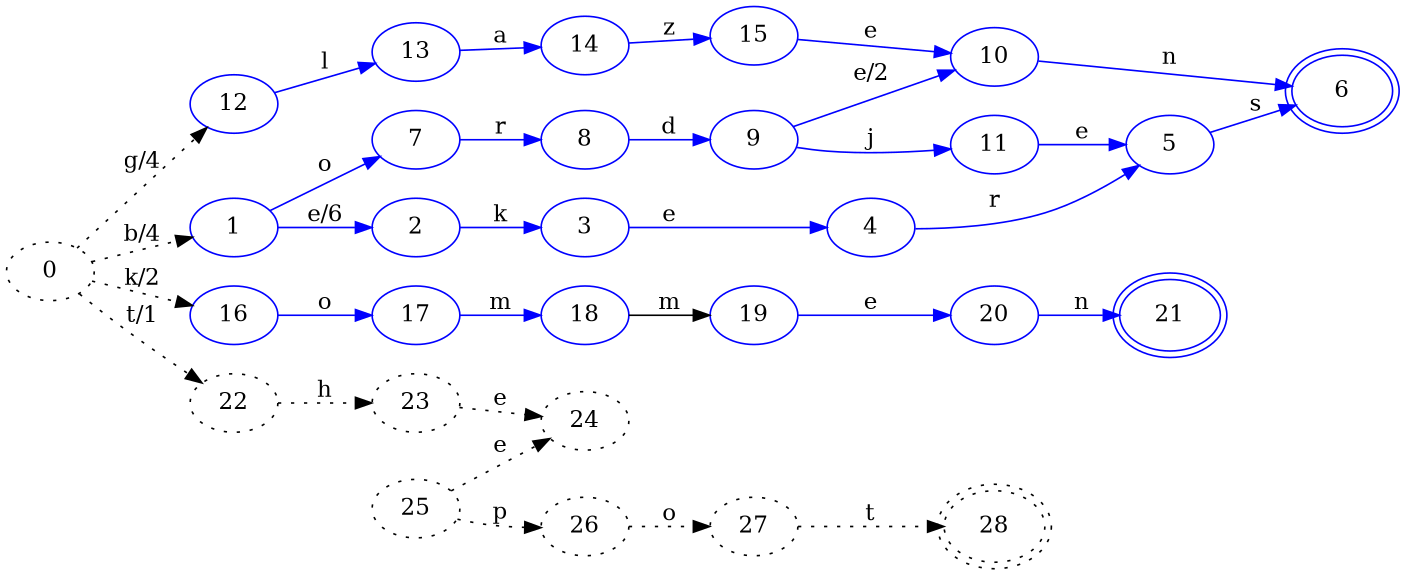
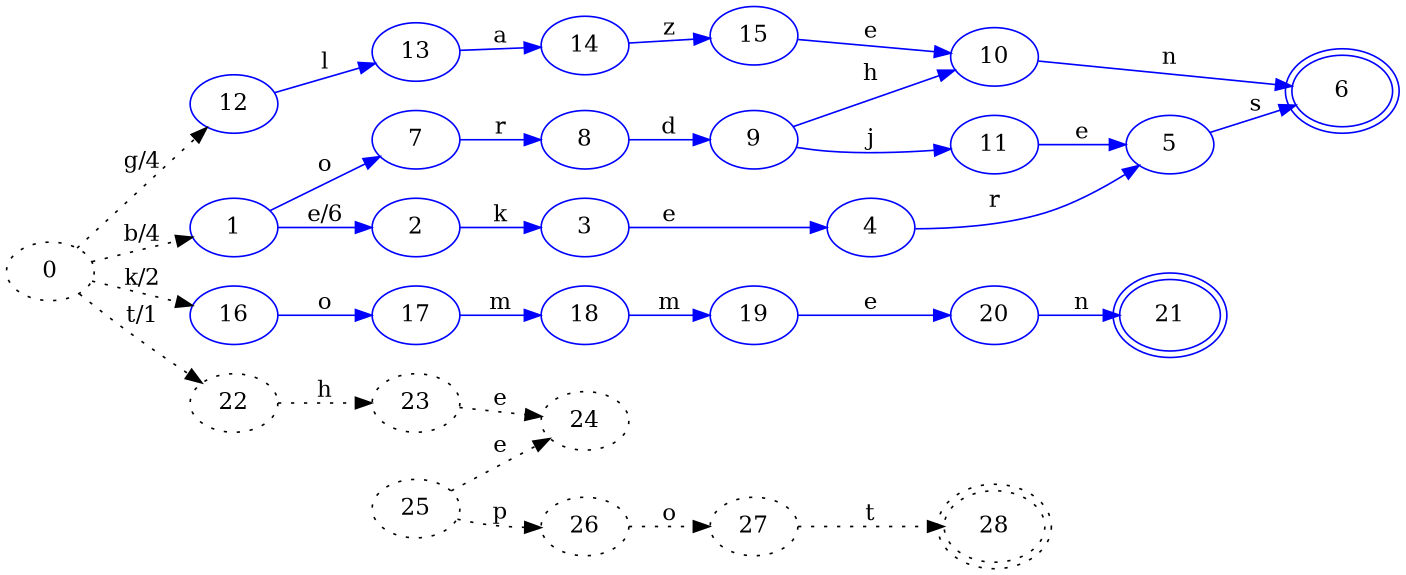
(871, 74) -> (871, 74)
(661, 315) -> (661, 315)
